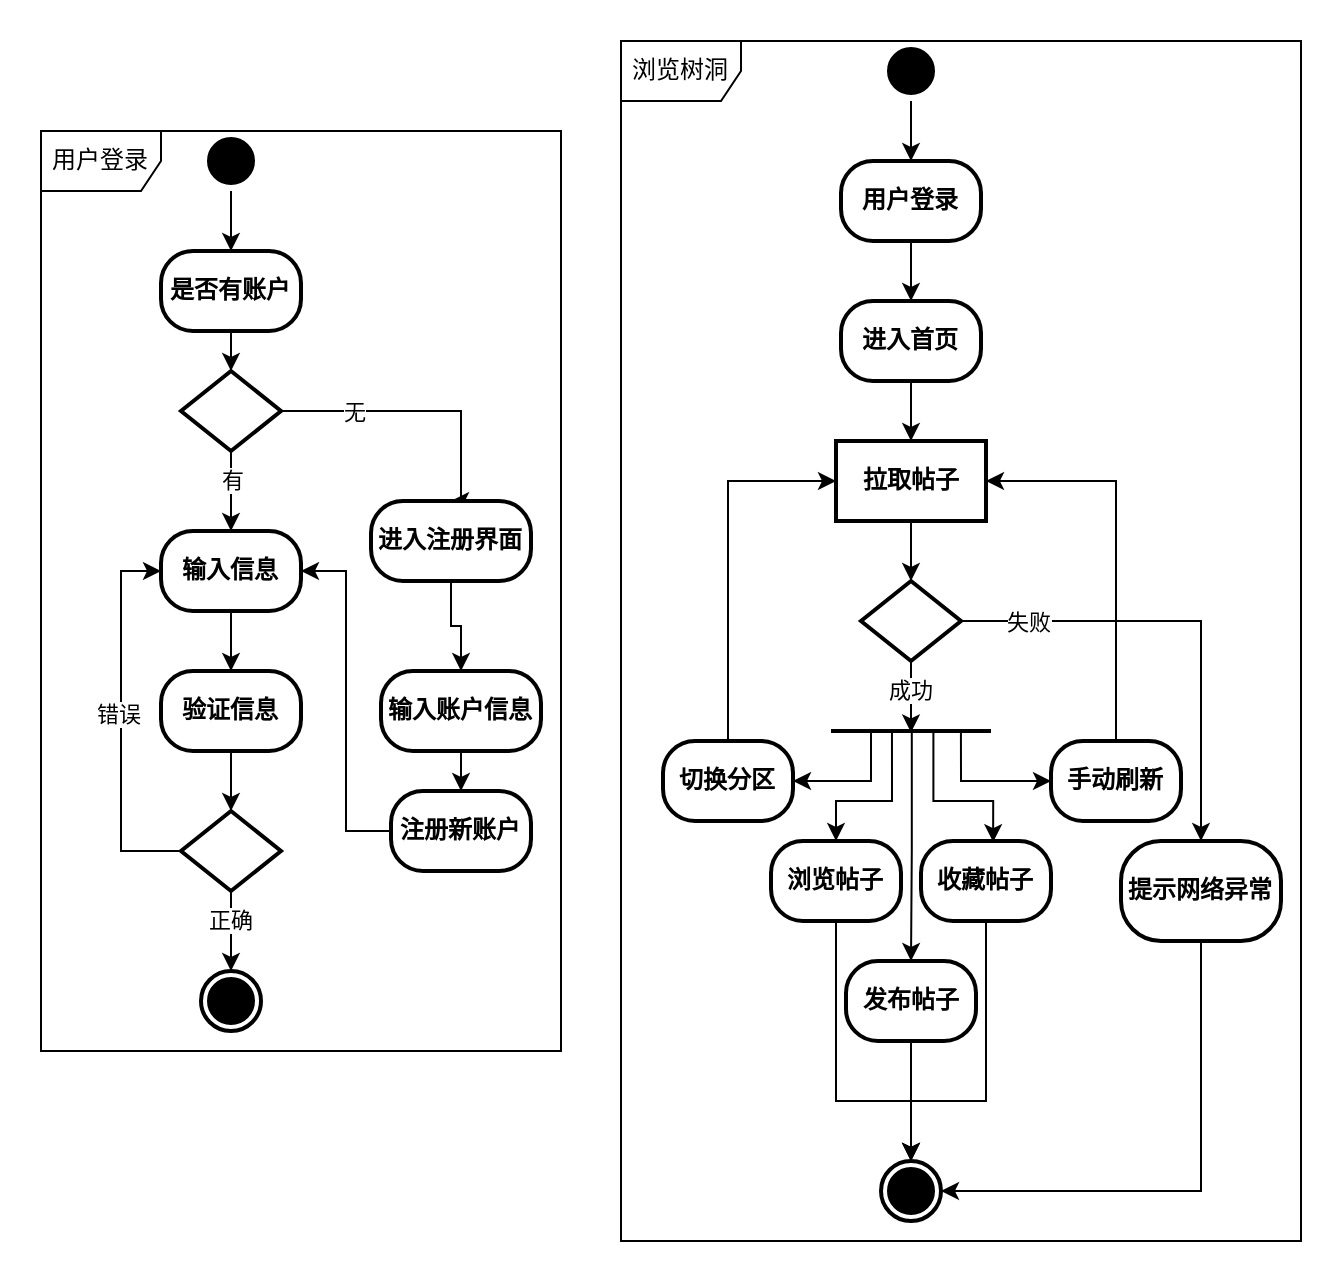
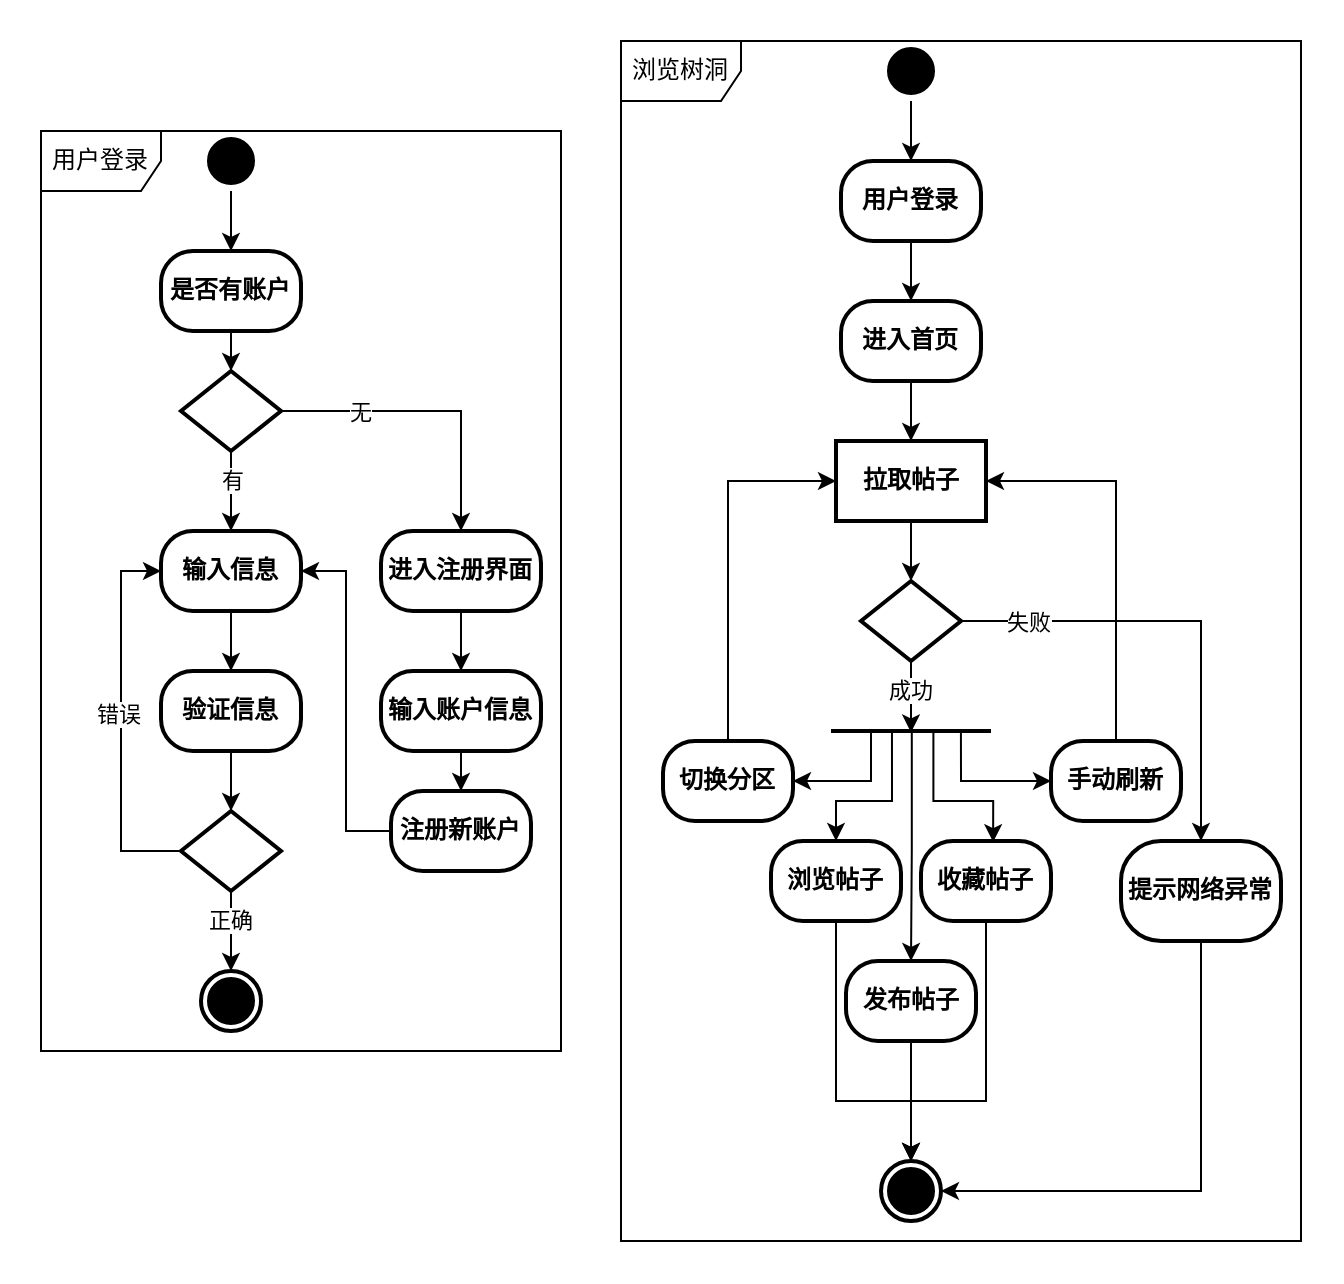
(451, 541) -> (461, 571)
